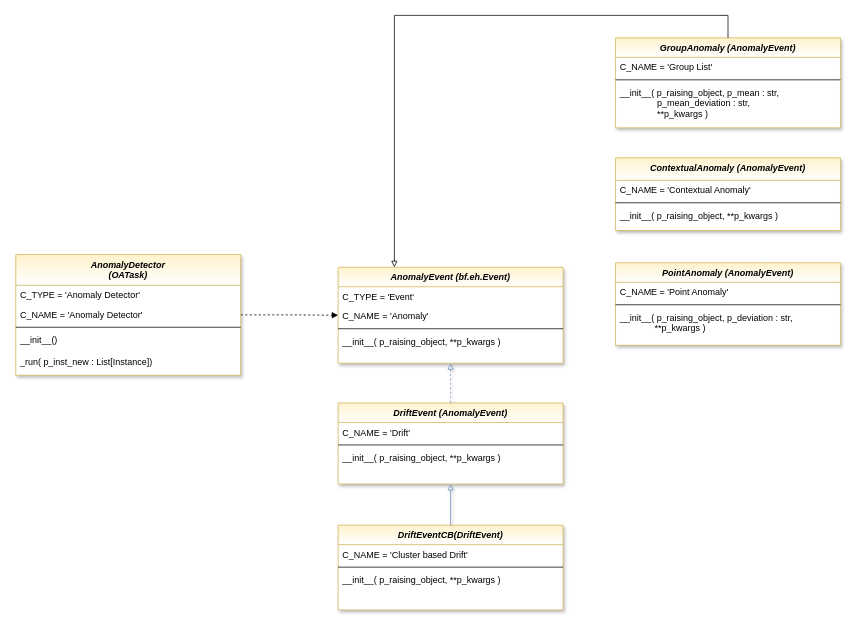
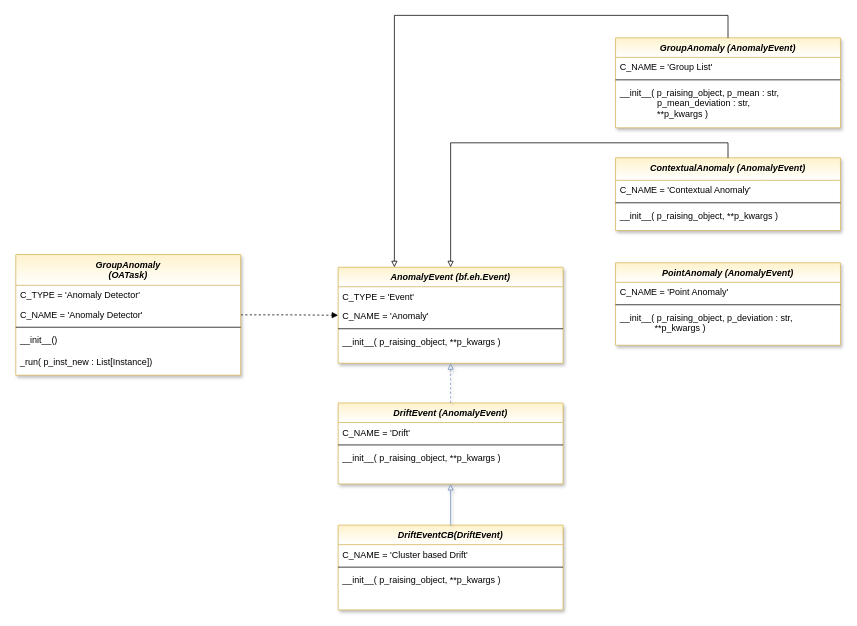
none -> (532, 143)
(128, 265) -> (128, 265)
